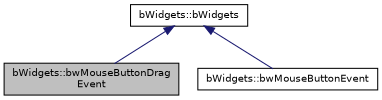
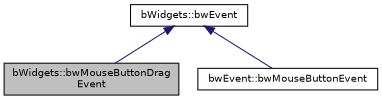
(189, 15) -> (189, 15)
(288, 79) -> (288, 79)
